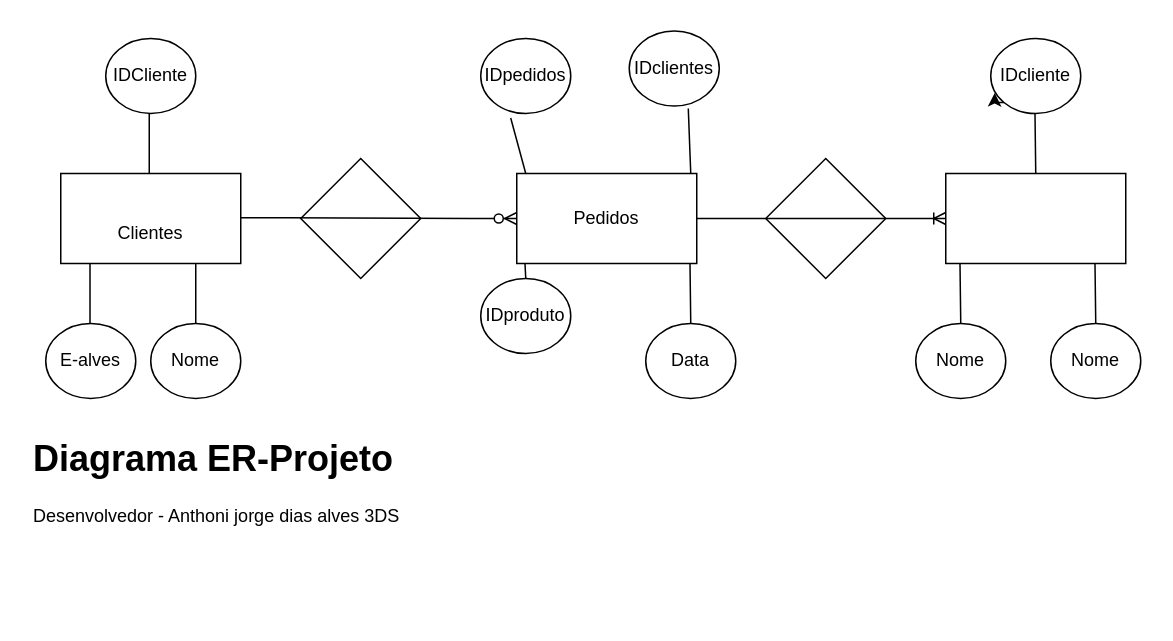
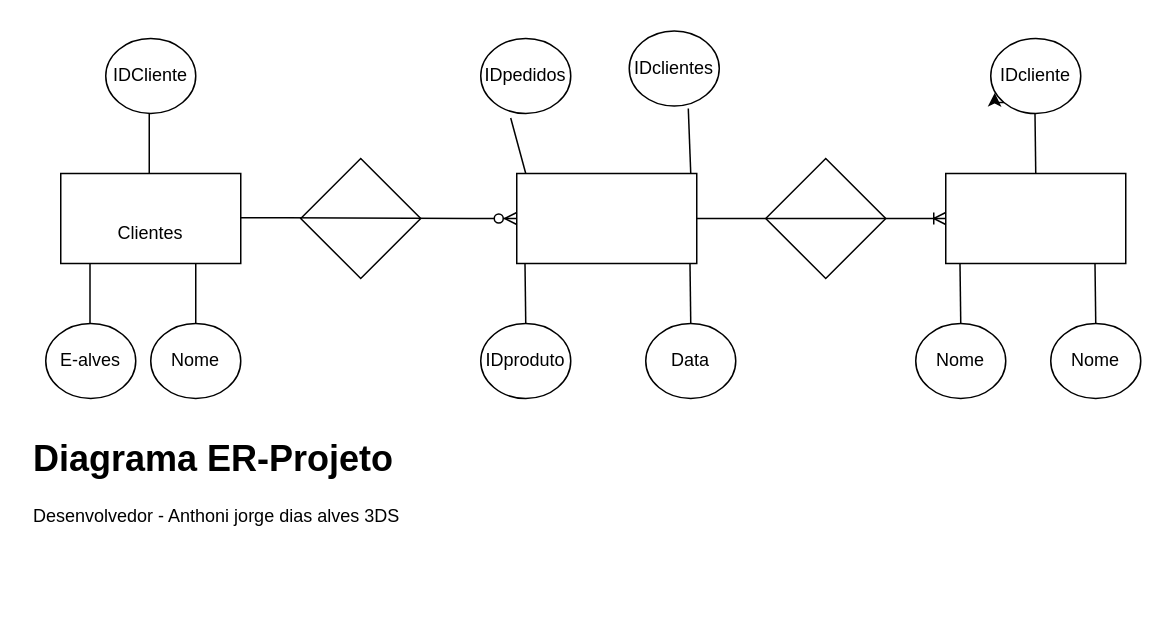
(607, 218) -> none
(526, 316) -> (526, 361)
